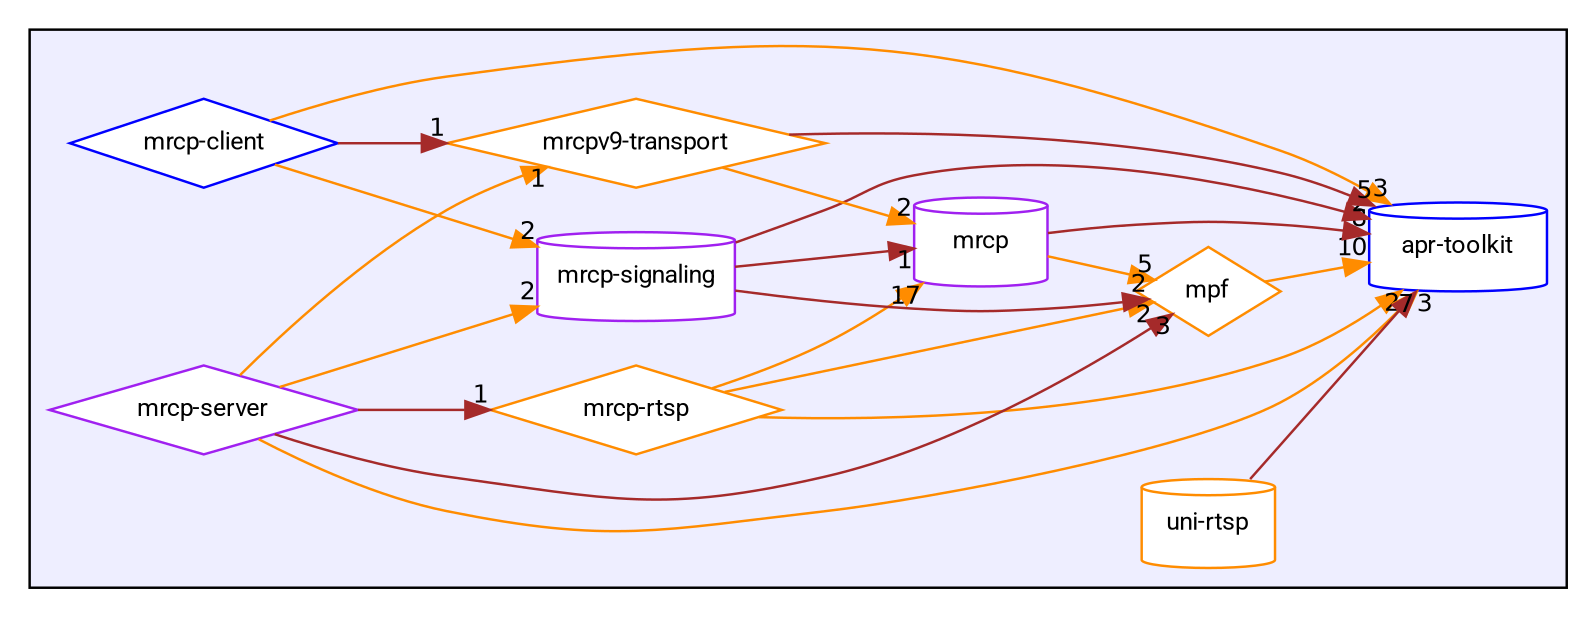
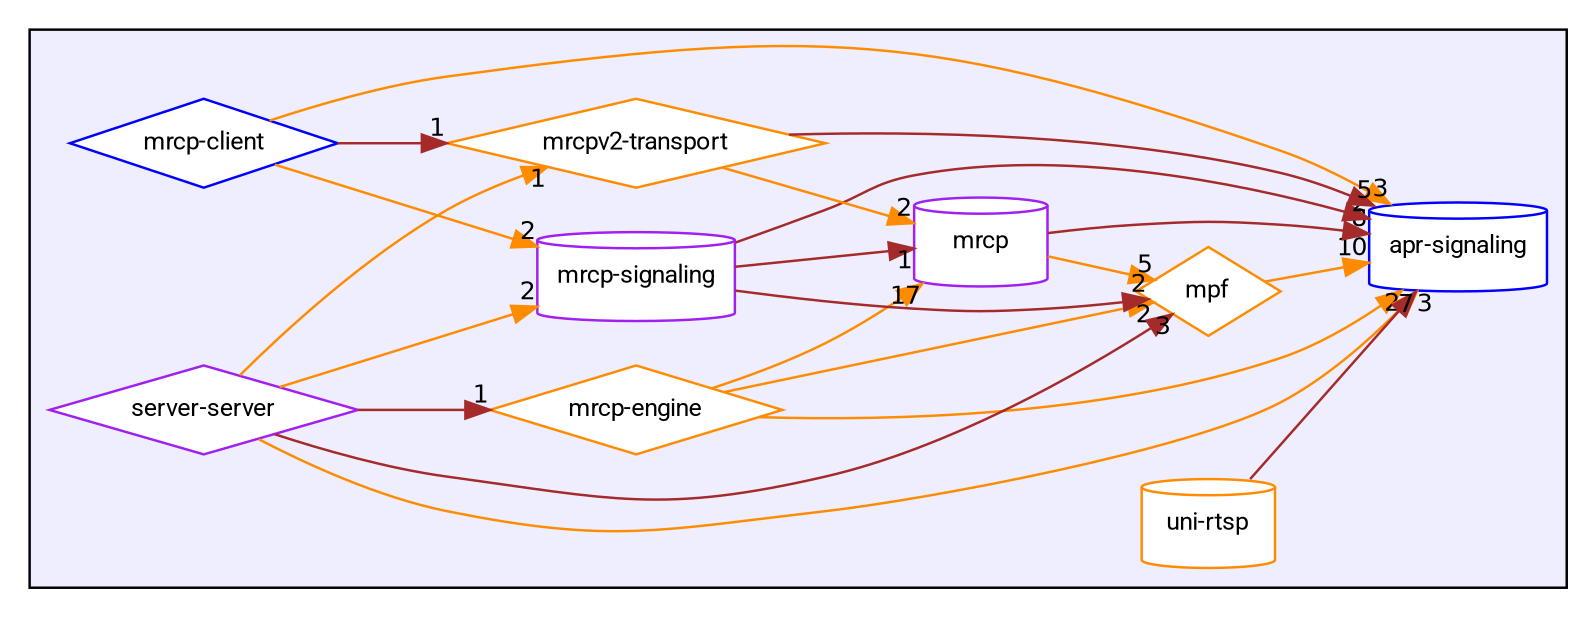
(636, 143) -> (636, 143)
(1458, 247) -> (1458, 247)
(204, 410) -> (204, 410)
(636, 410) -> (636, 410)
